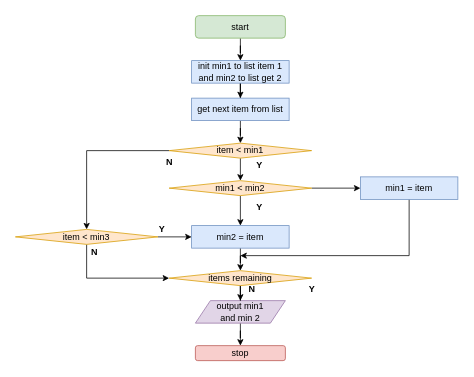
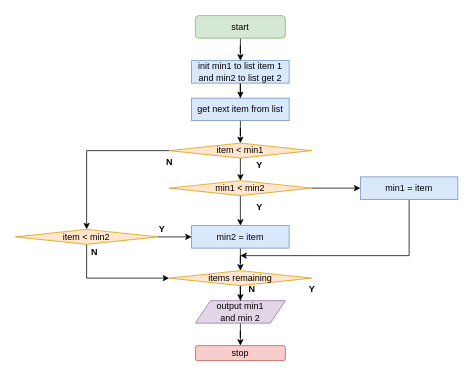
(87, 237) -> (87, 237)
